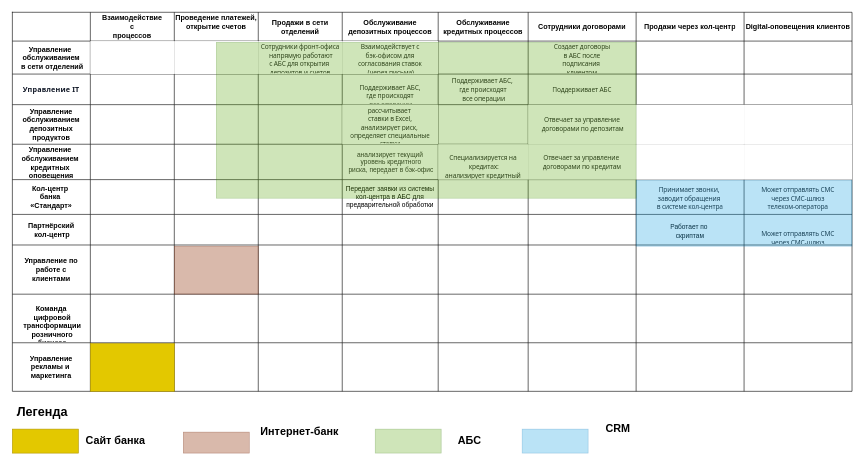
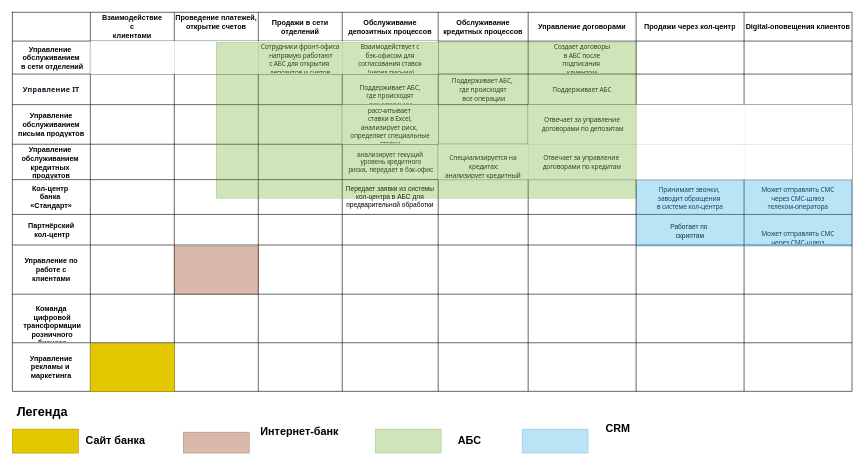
(132, 27) -> (132, 27)
(582, 27) -> (582, 27)
(51, 125) -> (51, 125)
(51, 162) -> (51, 162)
